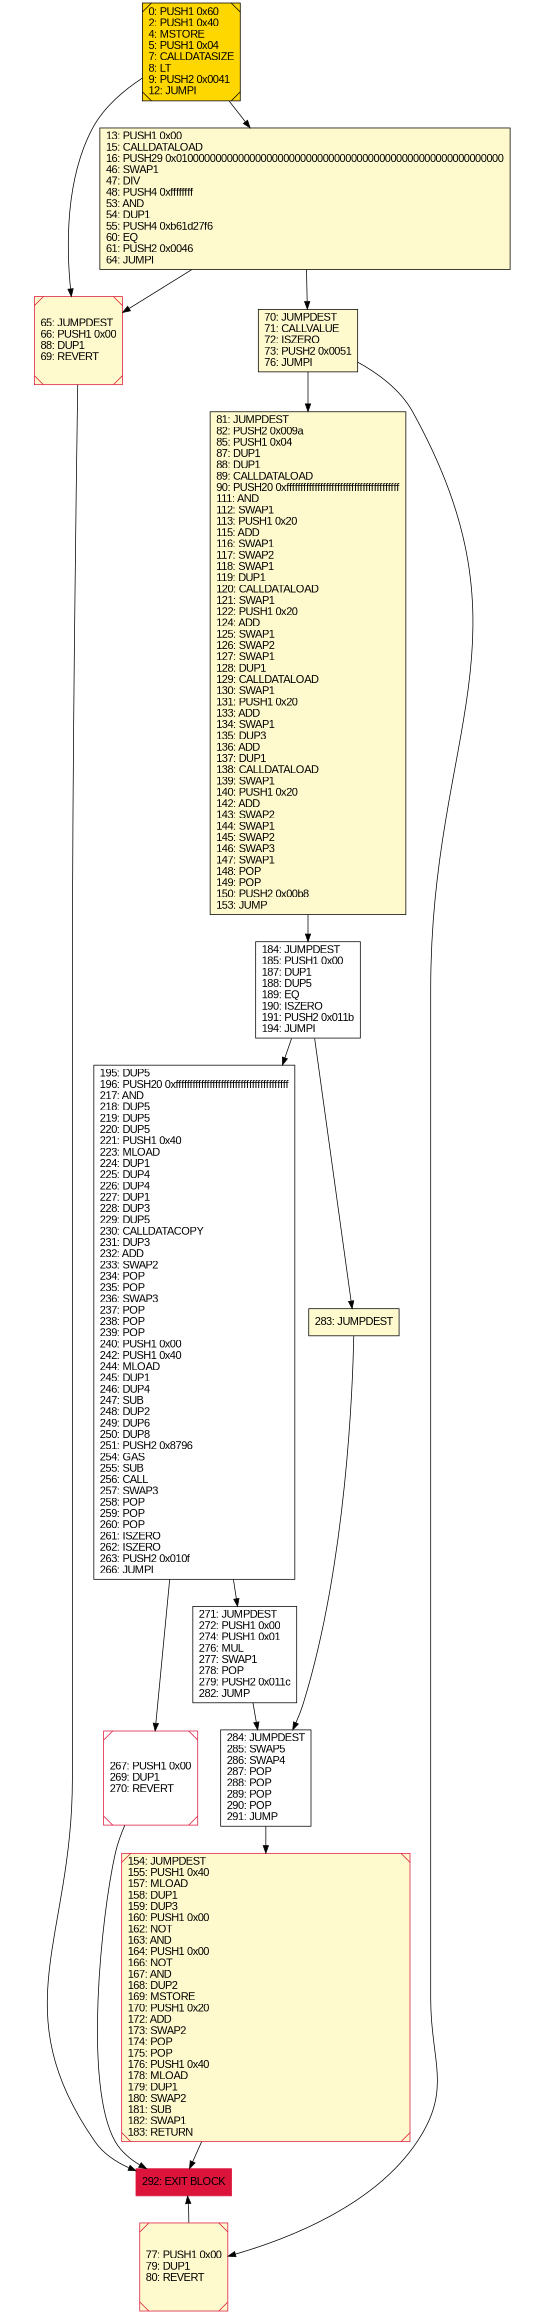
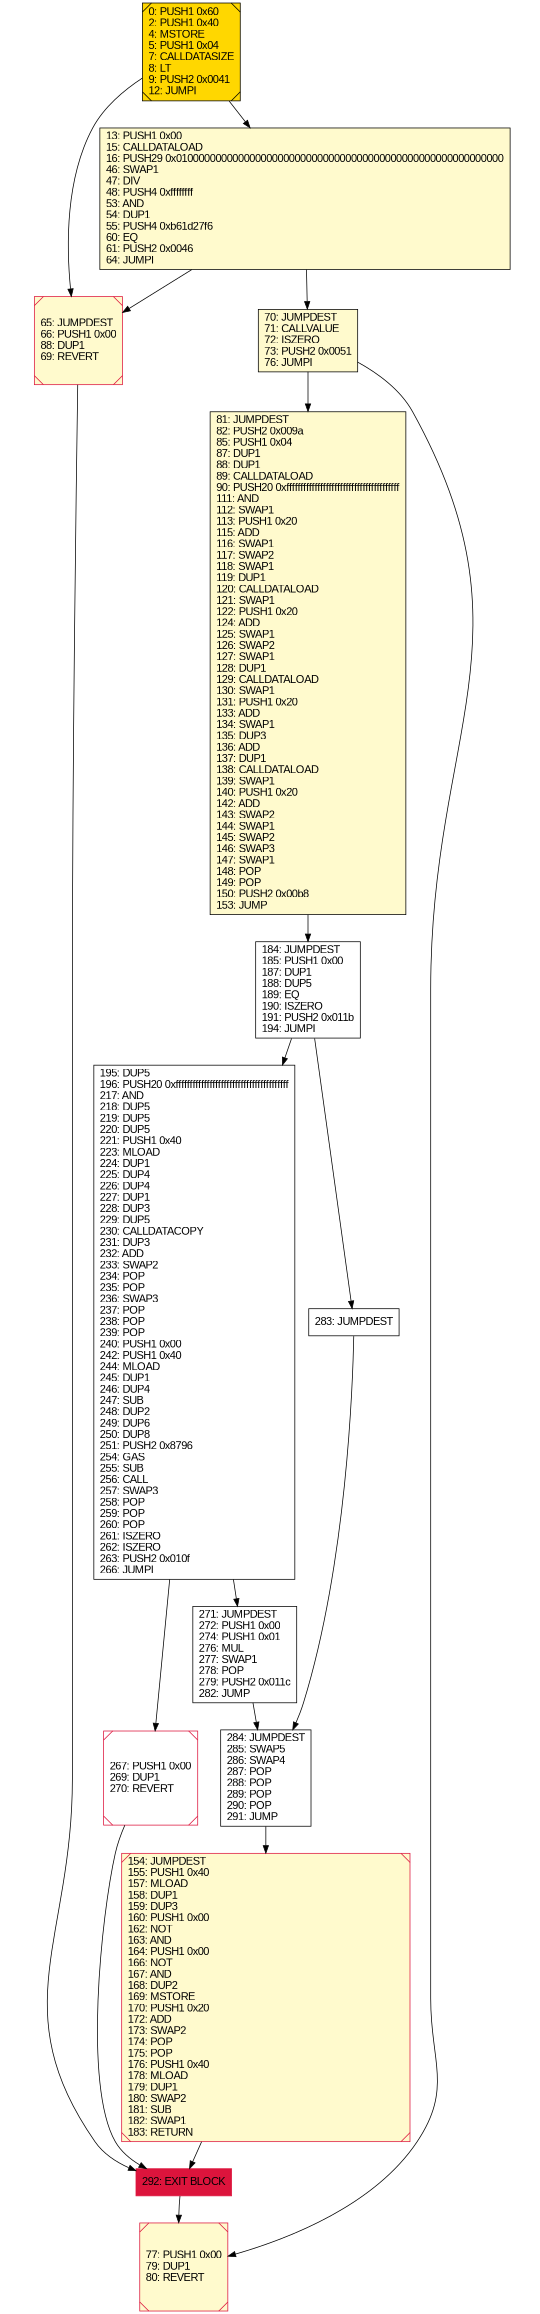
(354, 1322) -> (354, 1322)
(189, 2213) -> (179, 2206)
